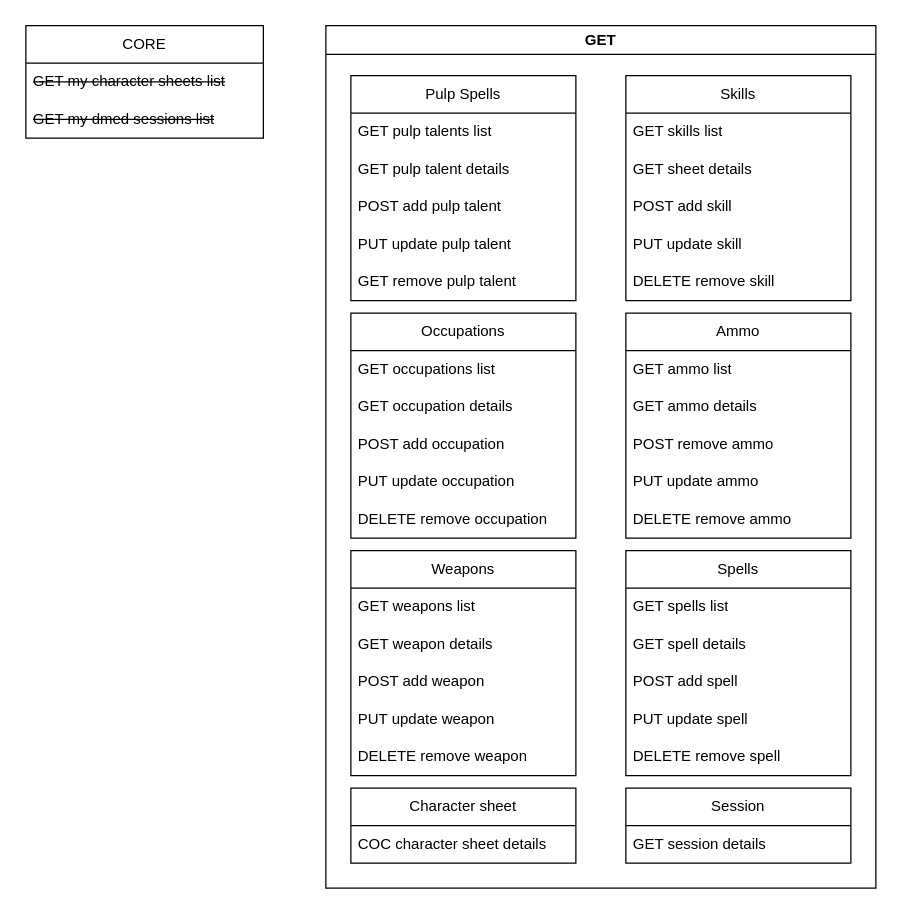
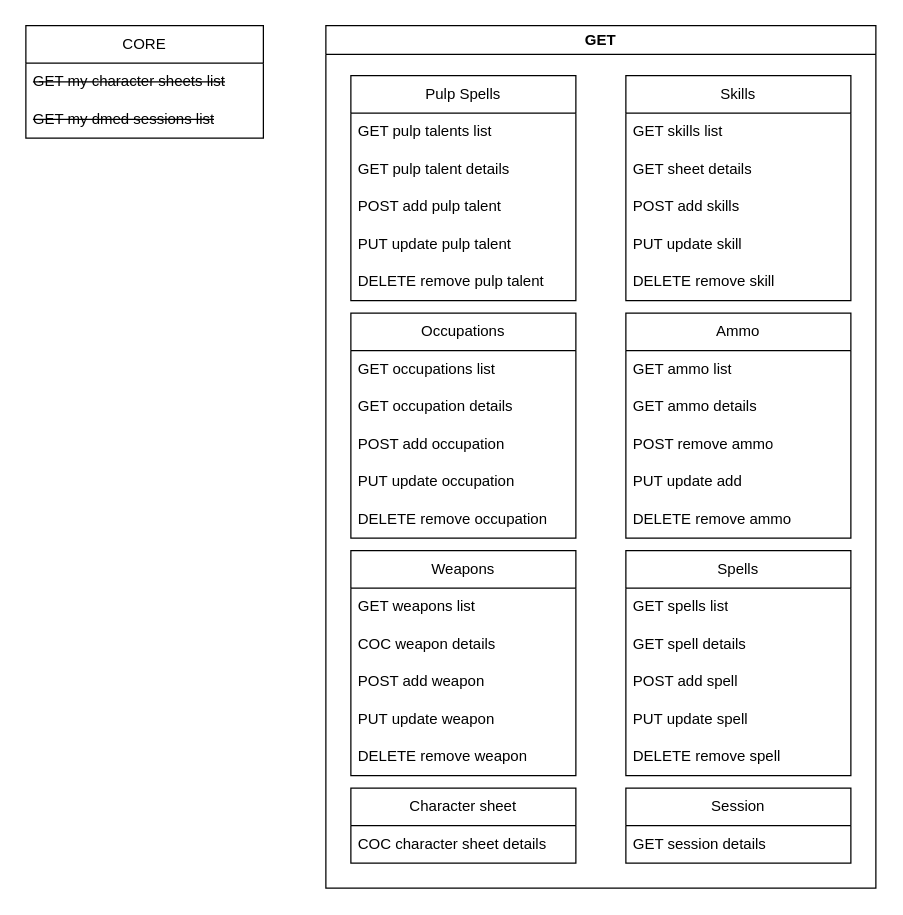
(682, 207) -> (686, 207)
(441, 282) -> (453, 282)
(692, 482) -> (688, 482)
(426, 644) -> (426, 644)
